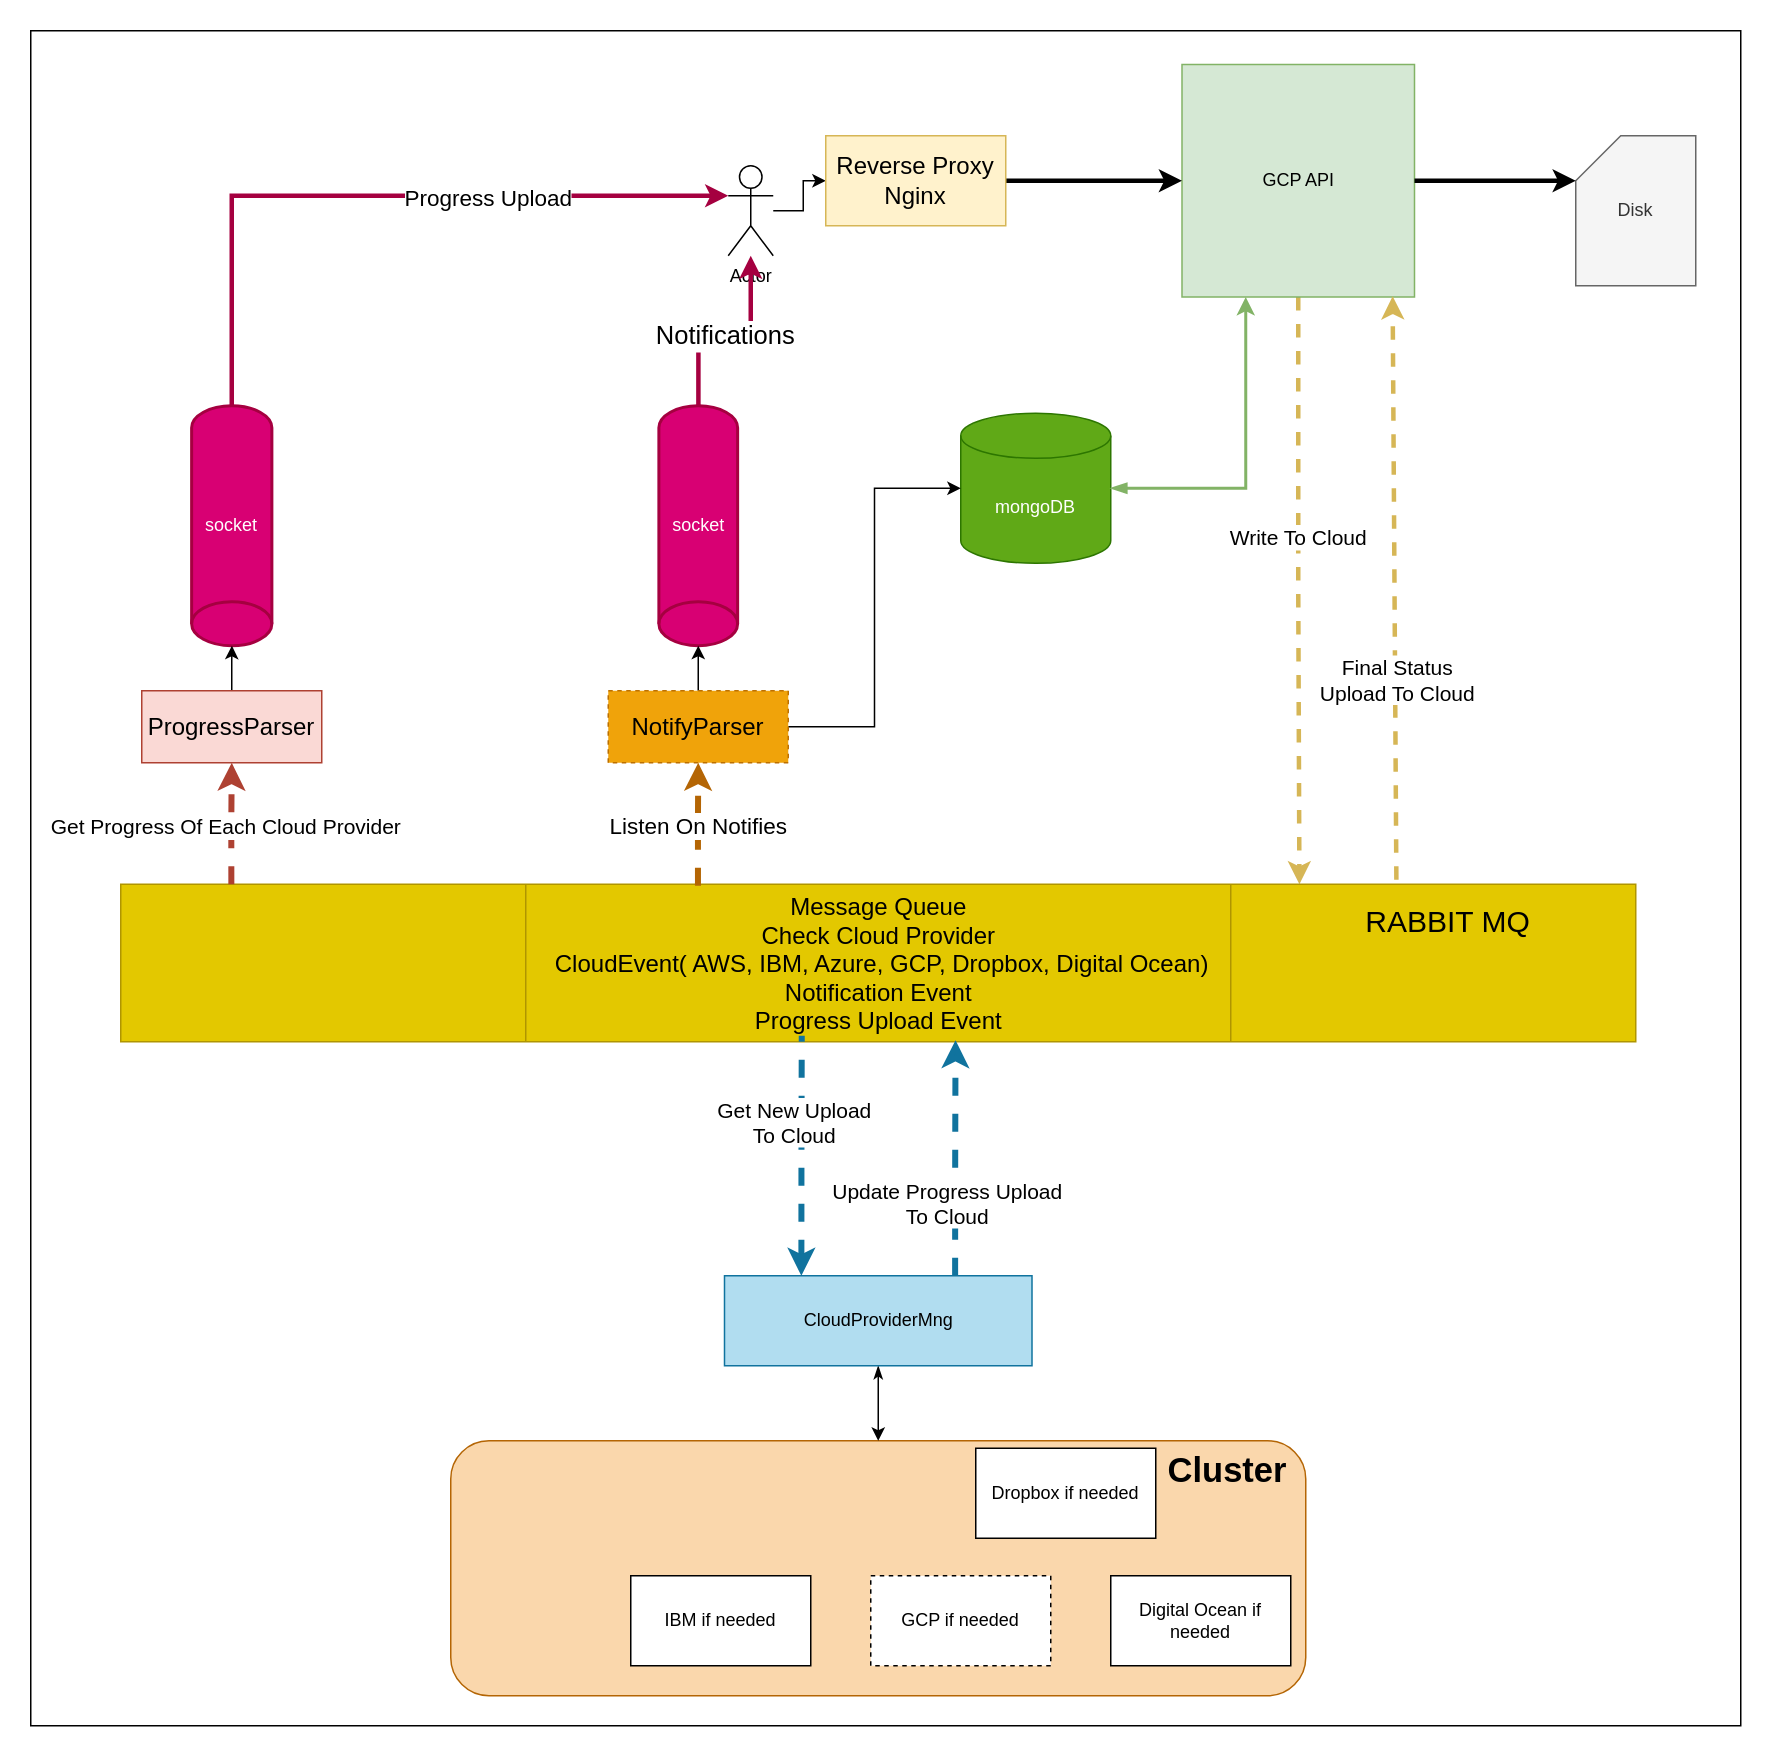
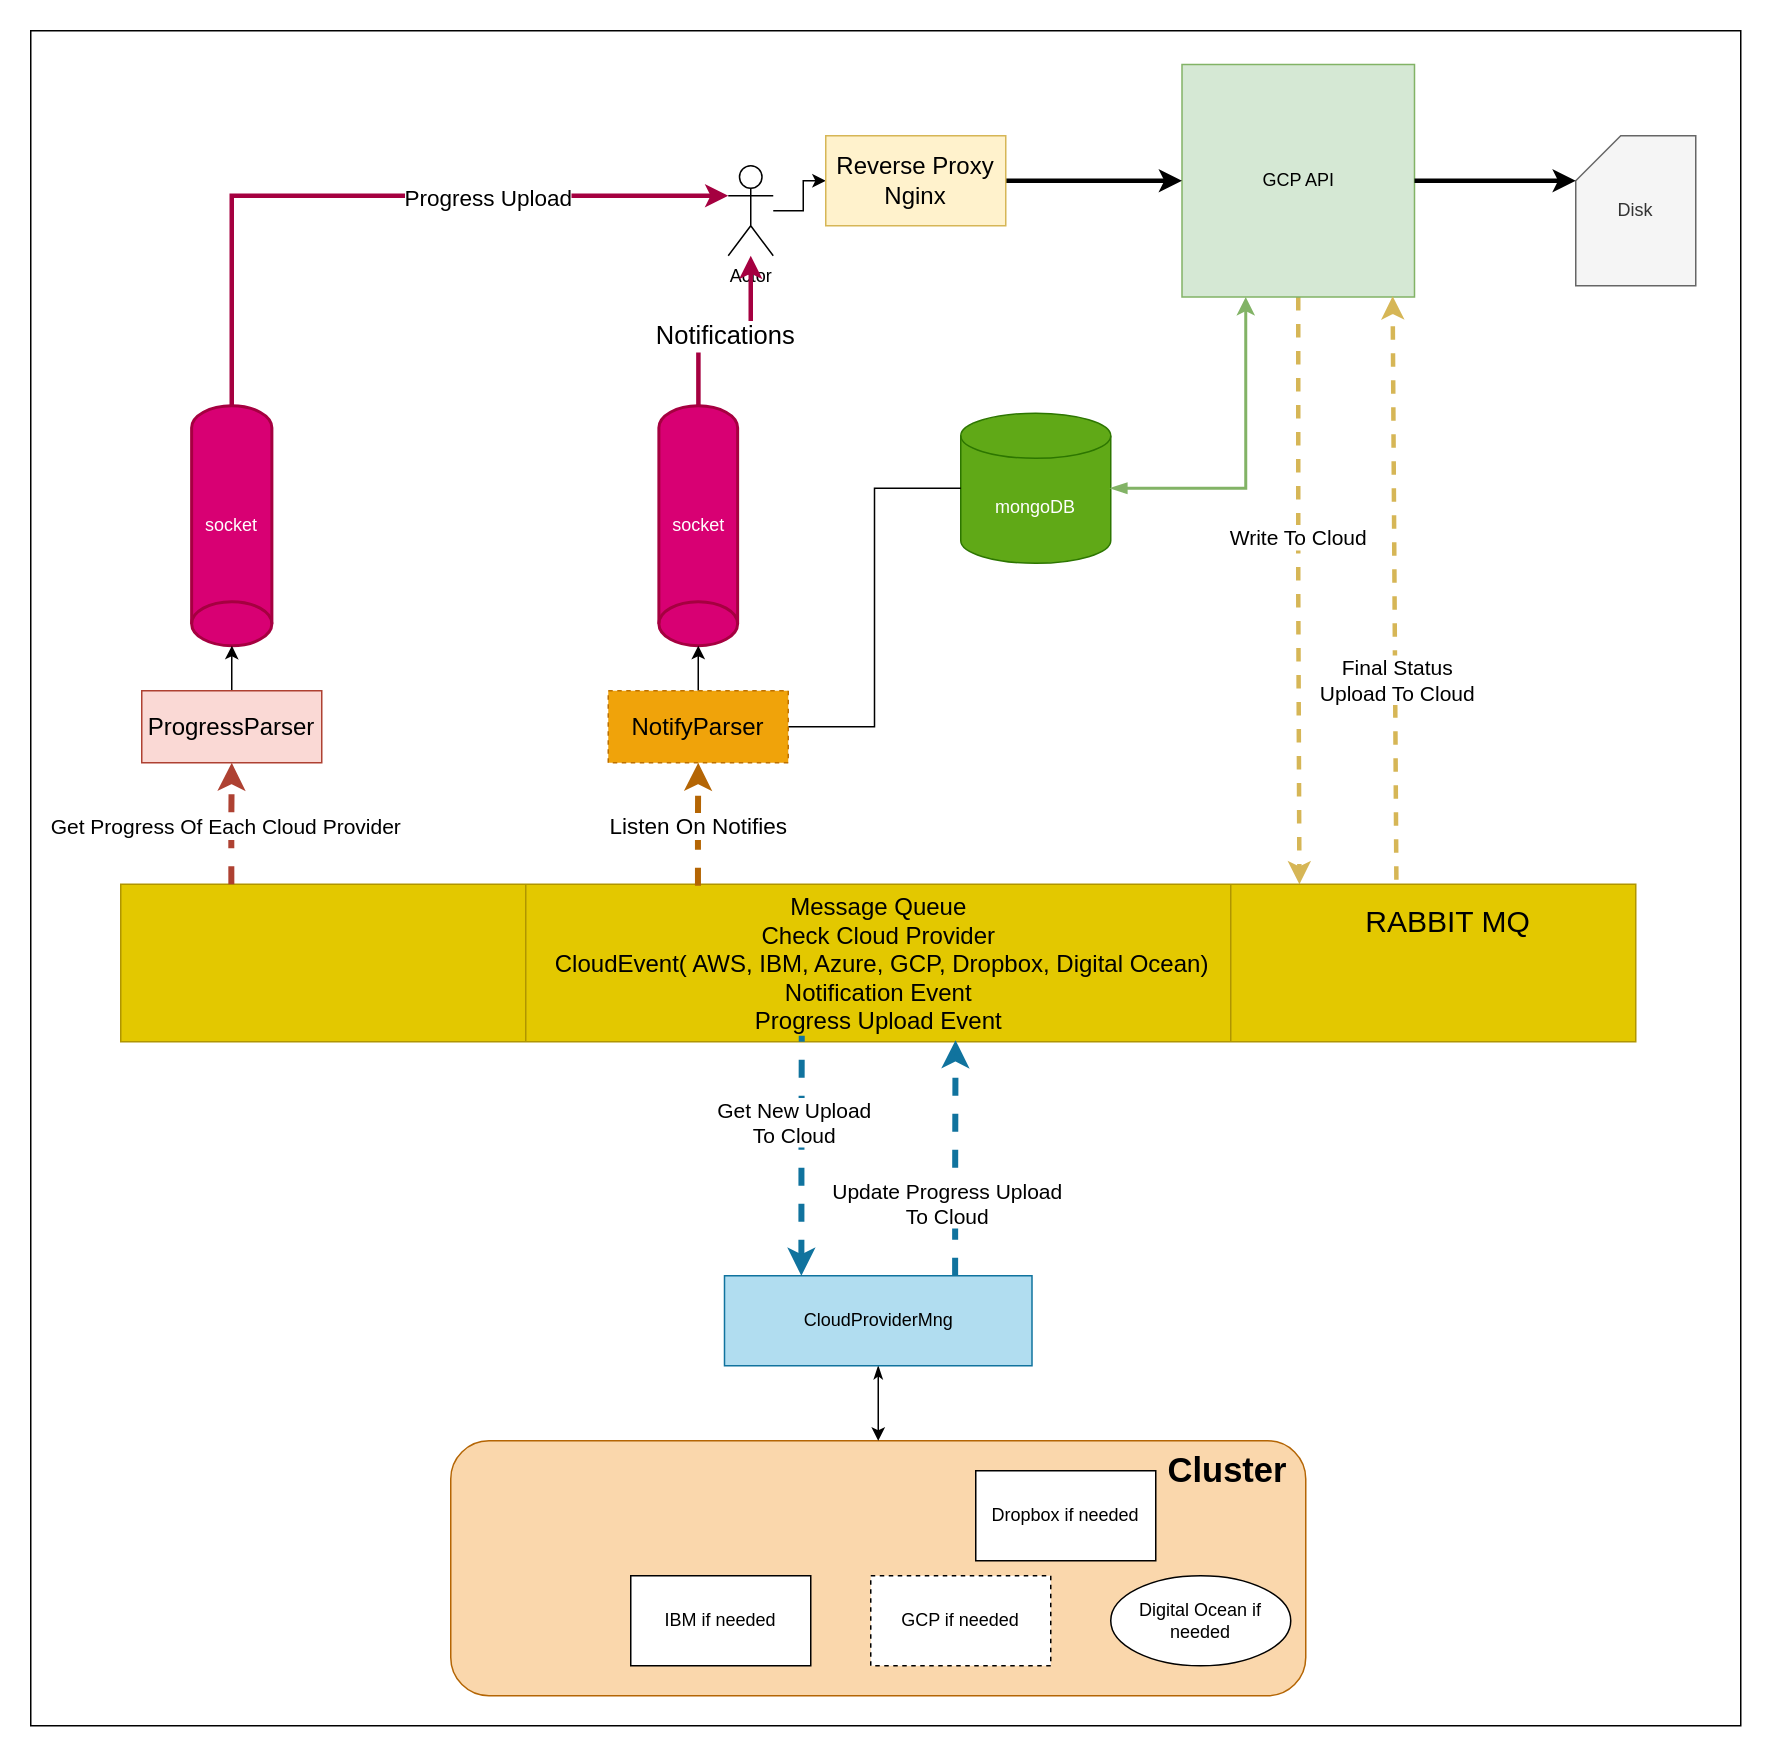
(949, 488) -> (953, 488)
(1066, 1493) -> (1066, 1516)
(1201, 1621) -> (1201, 1621)
